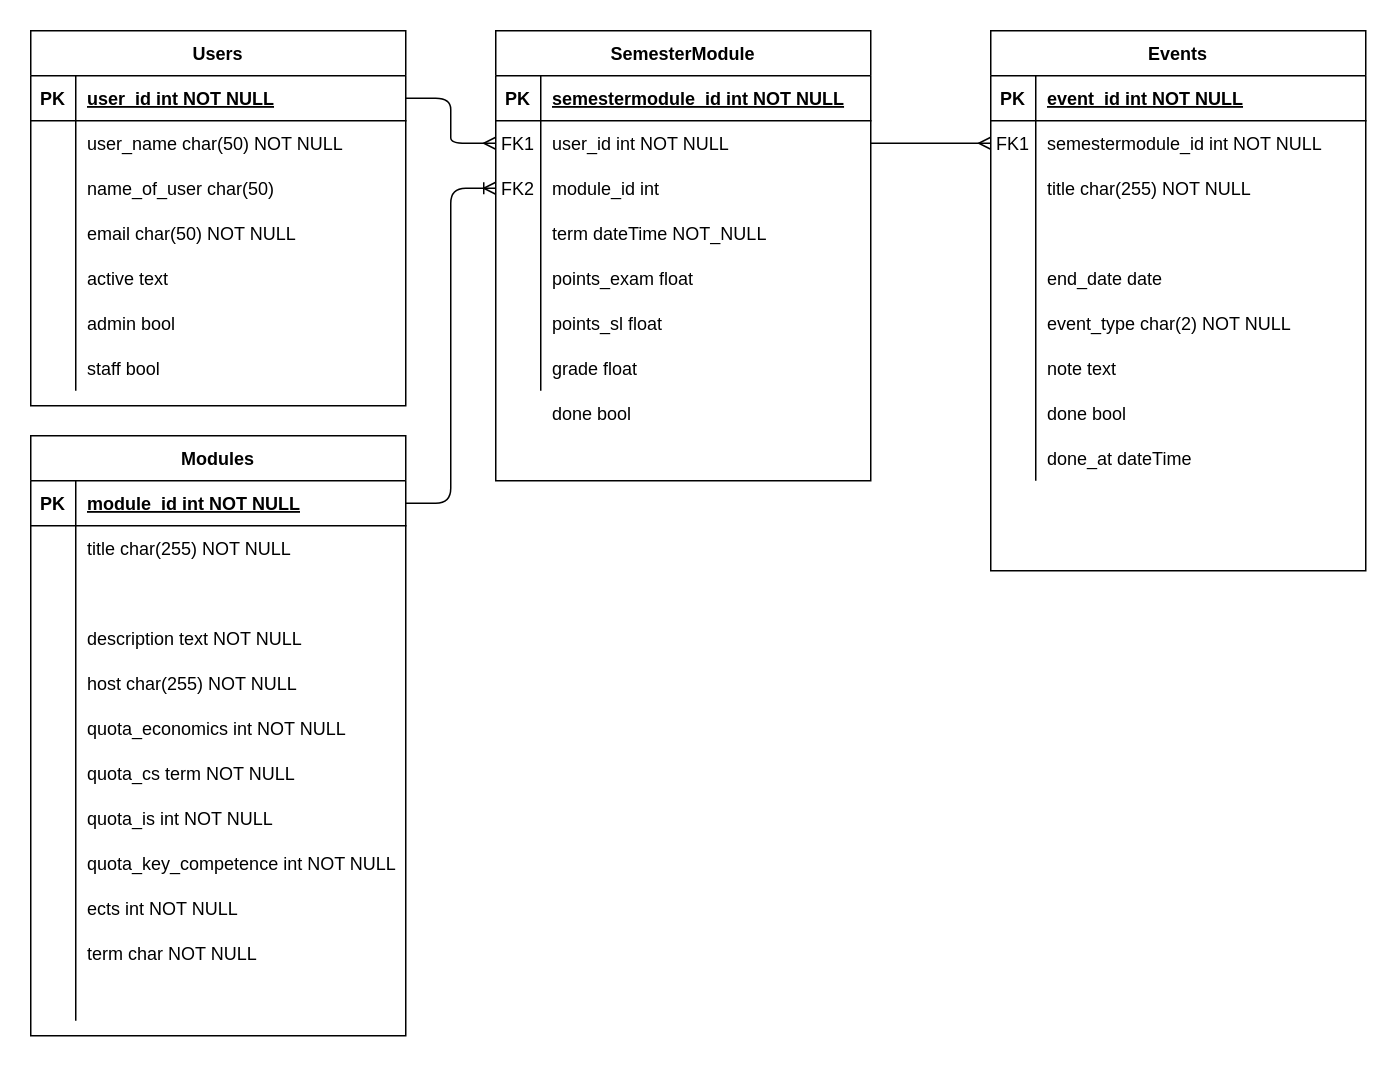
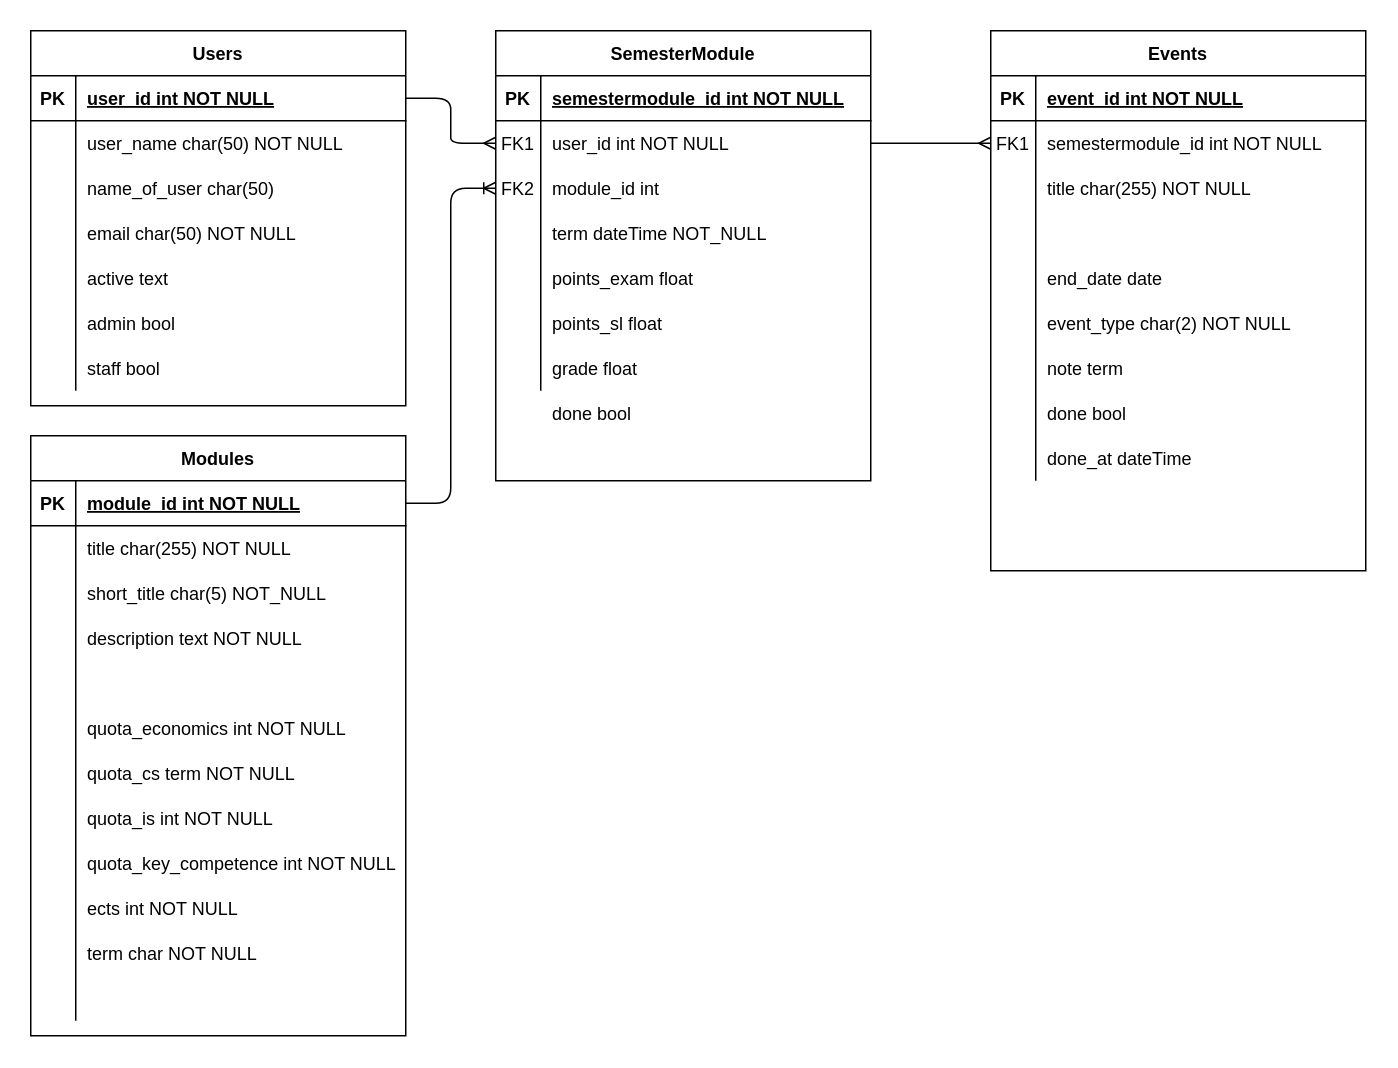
(1090, 369) -> (1090, 369)
none -> (241, 593)
(241, 683) -> none
